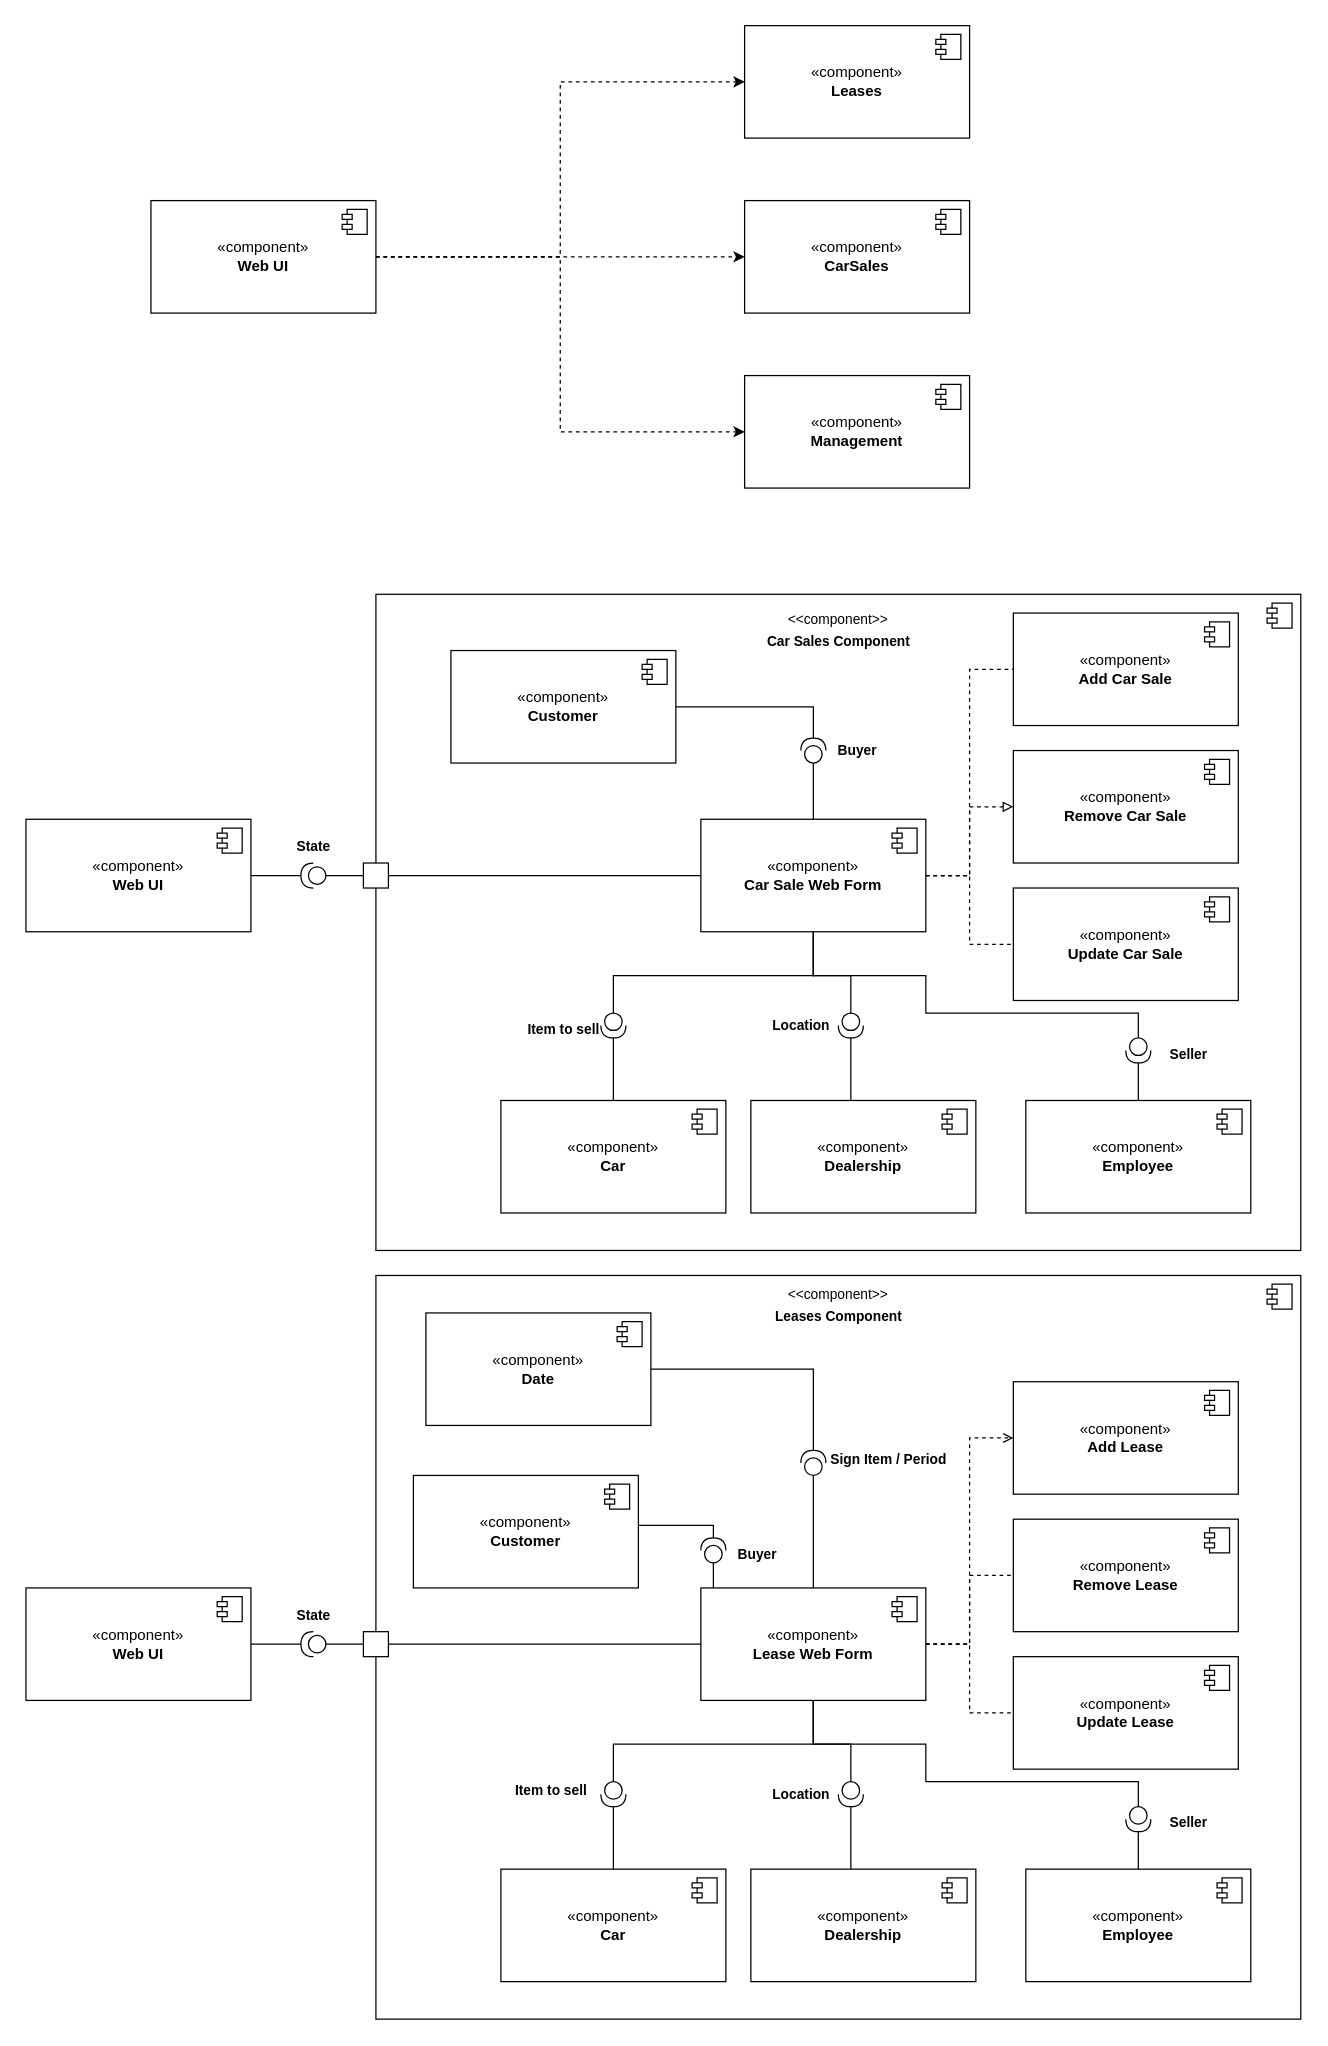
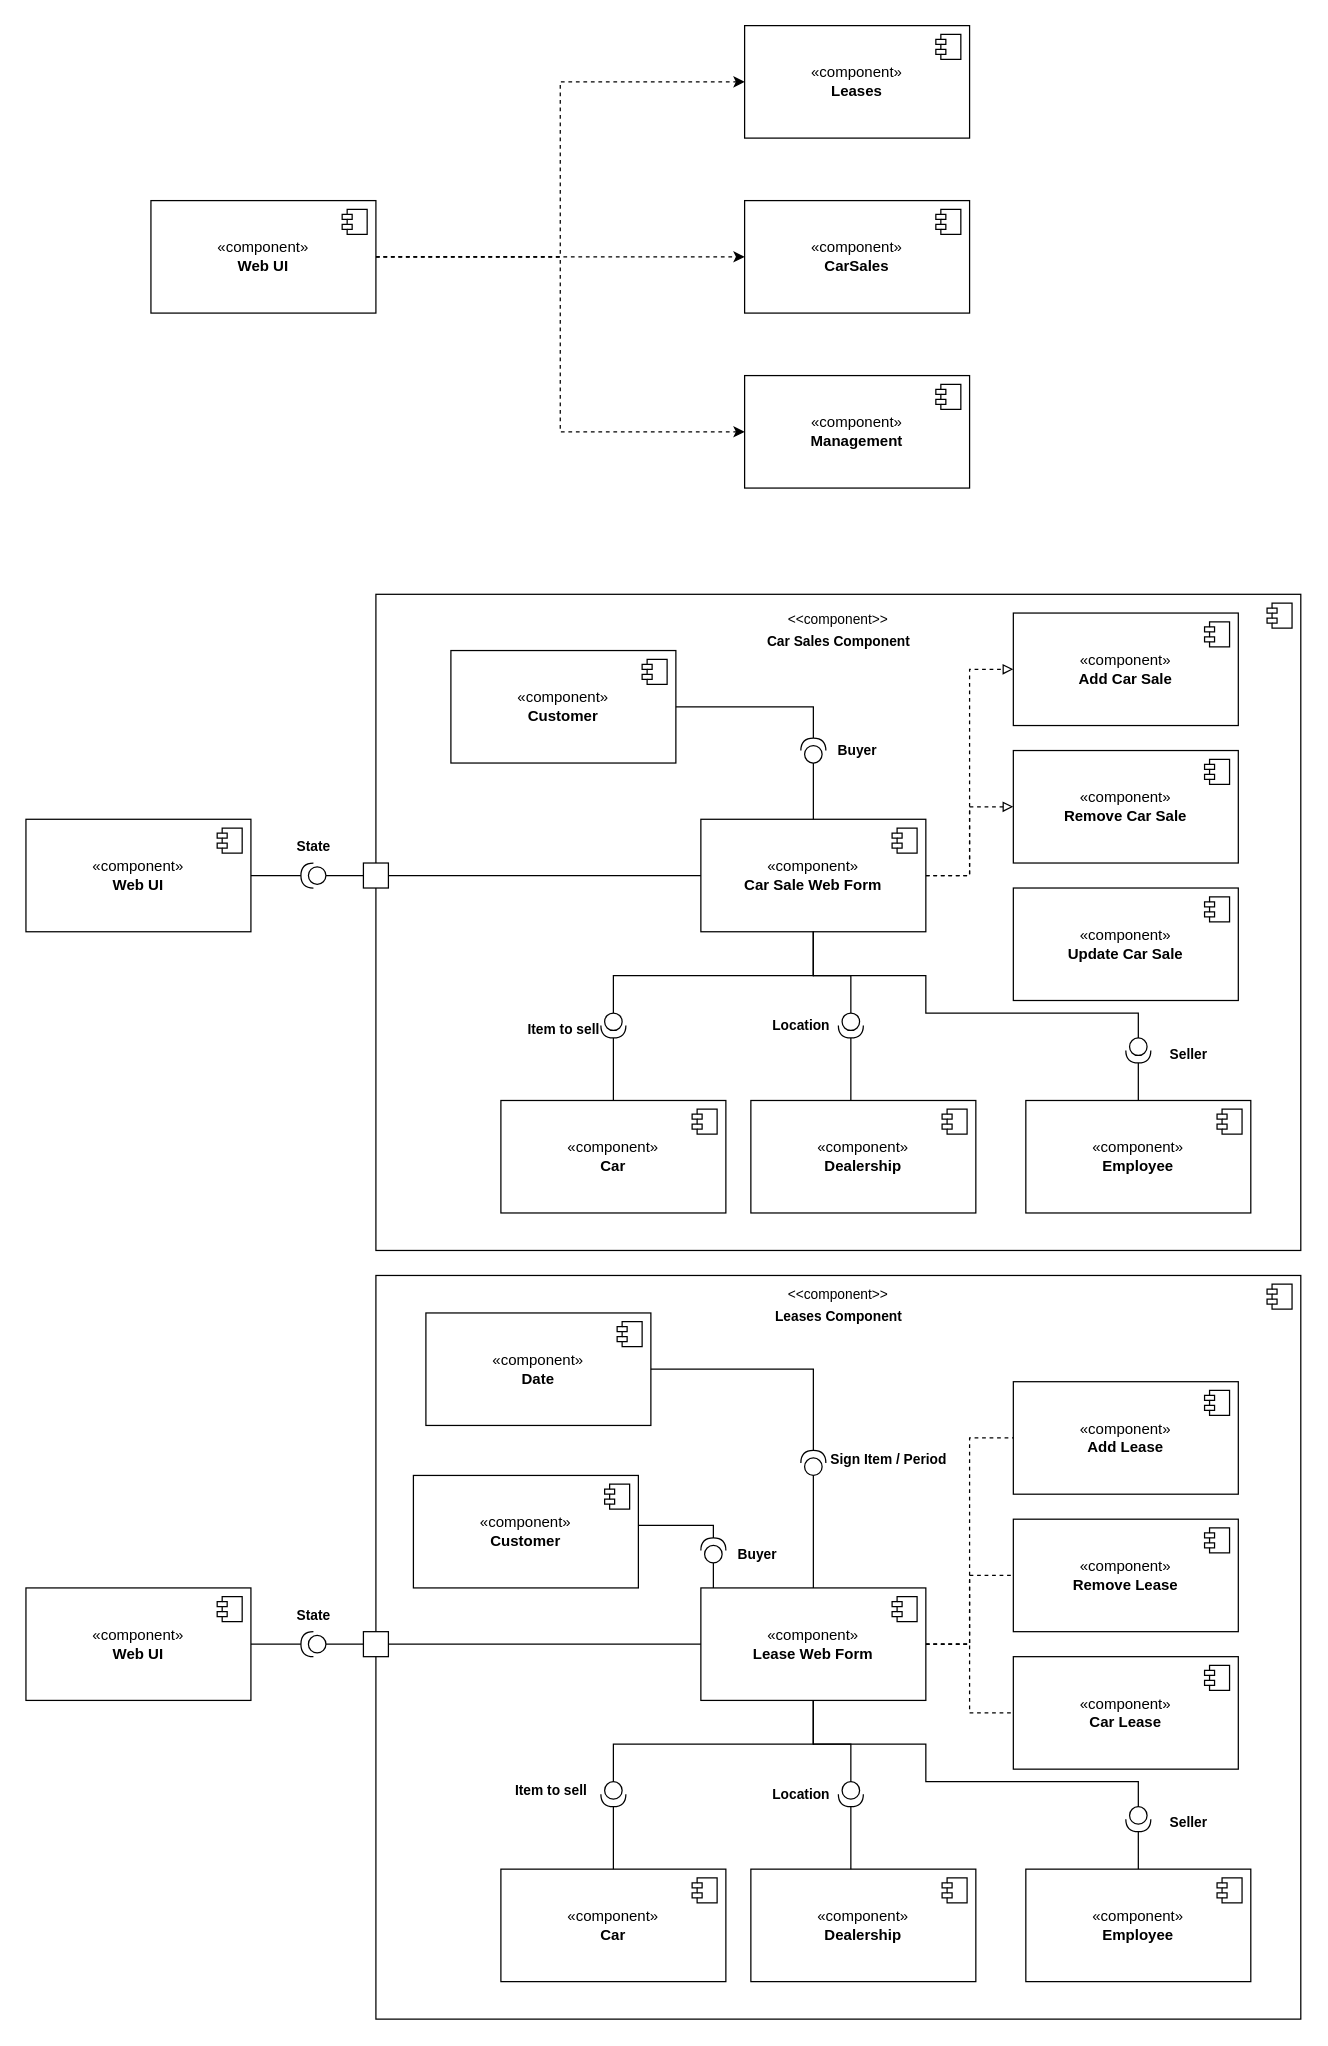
(1007, 669) -> (1002, 669)
(969, 932) -> none
(1006, 1438) -> (1008, 1438)
(1126, 1713) -> (1126, 1713)
